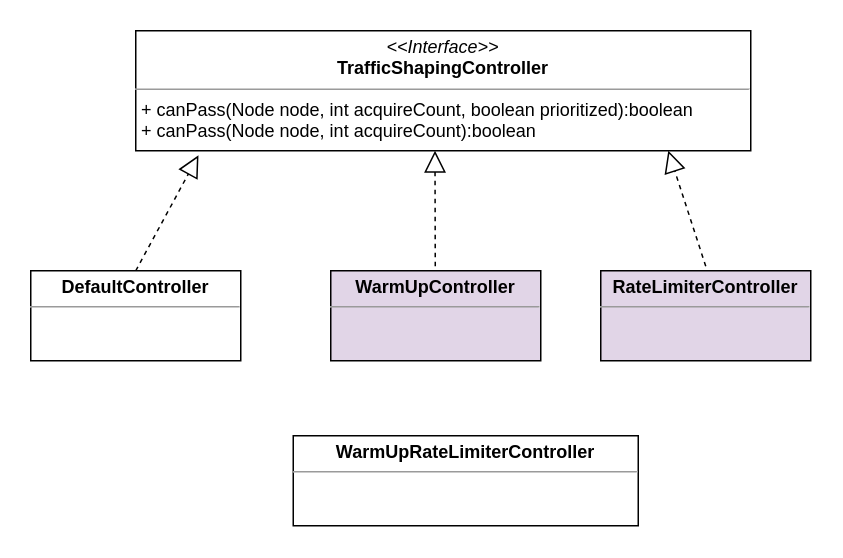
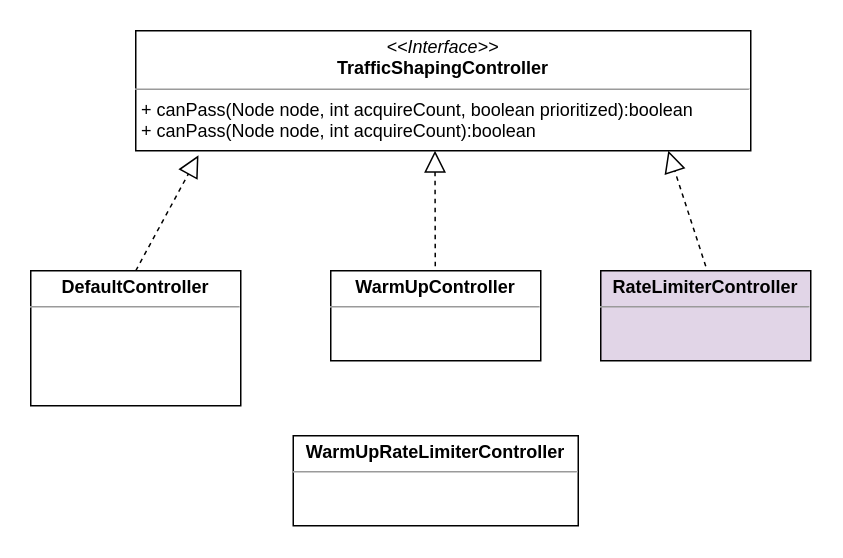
(136, 316) -> (136, 338)
(436, 316) -> (436, 316)
(466, 481) -> (436, 481)
